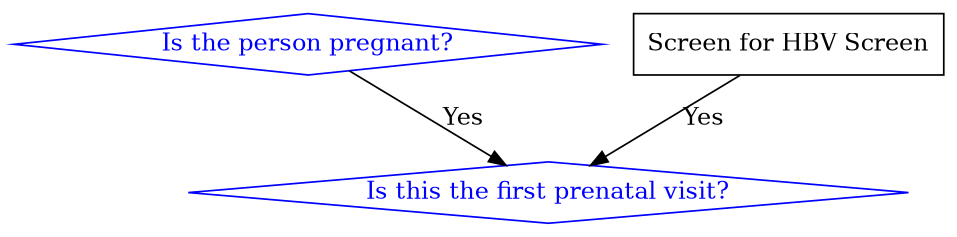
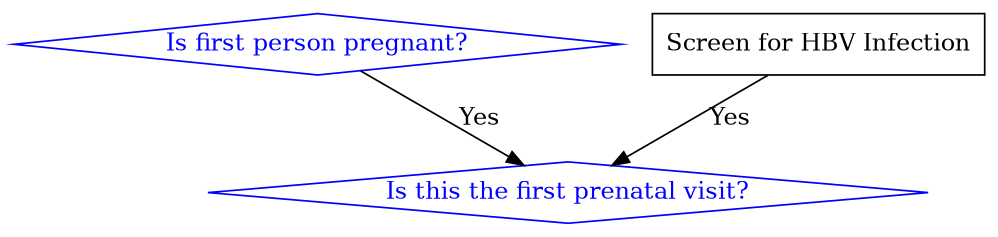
(308, 44) -> (318, 44)
(789, 44) -> (819, 44)
